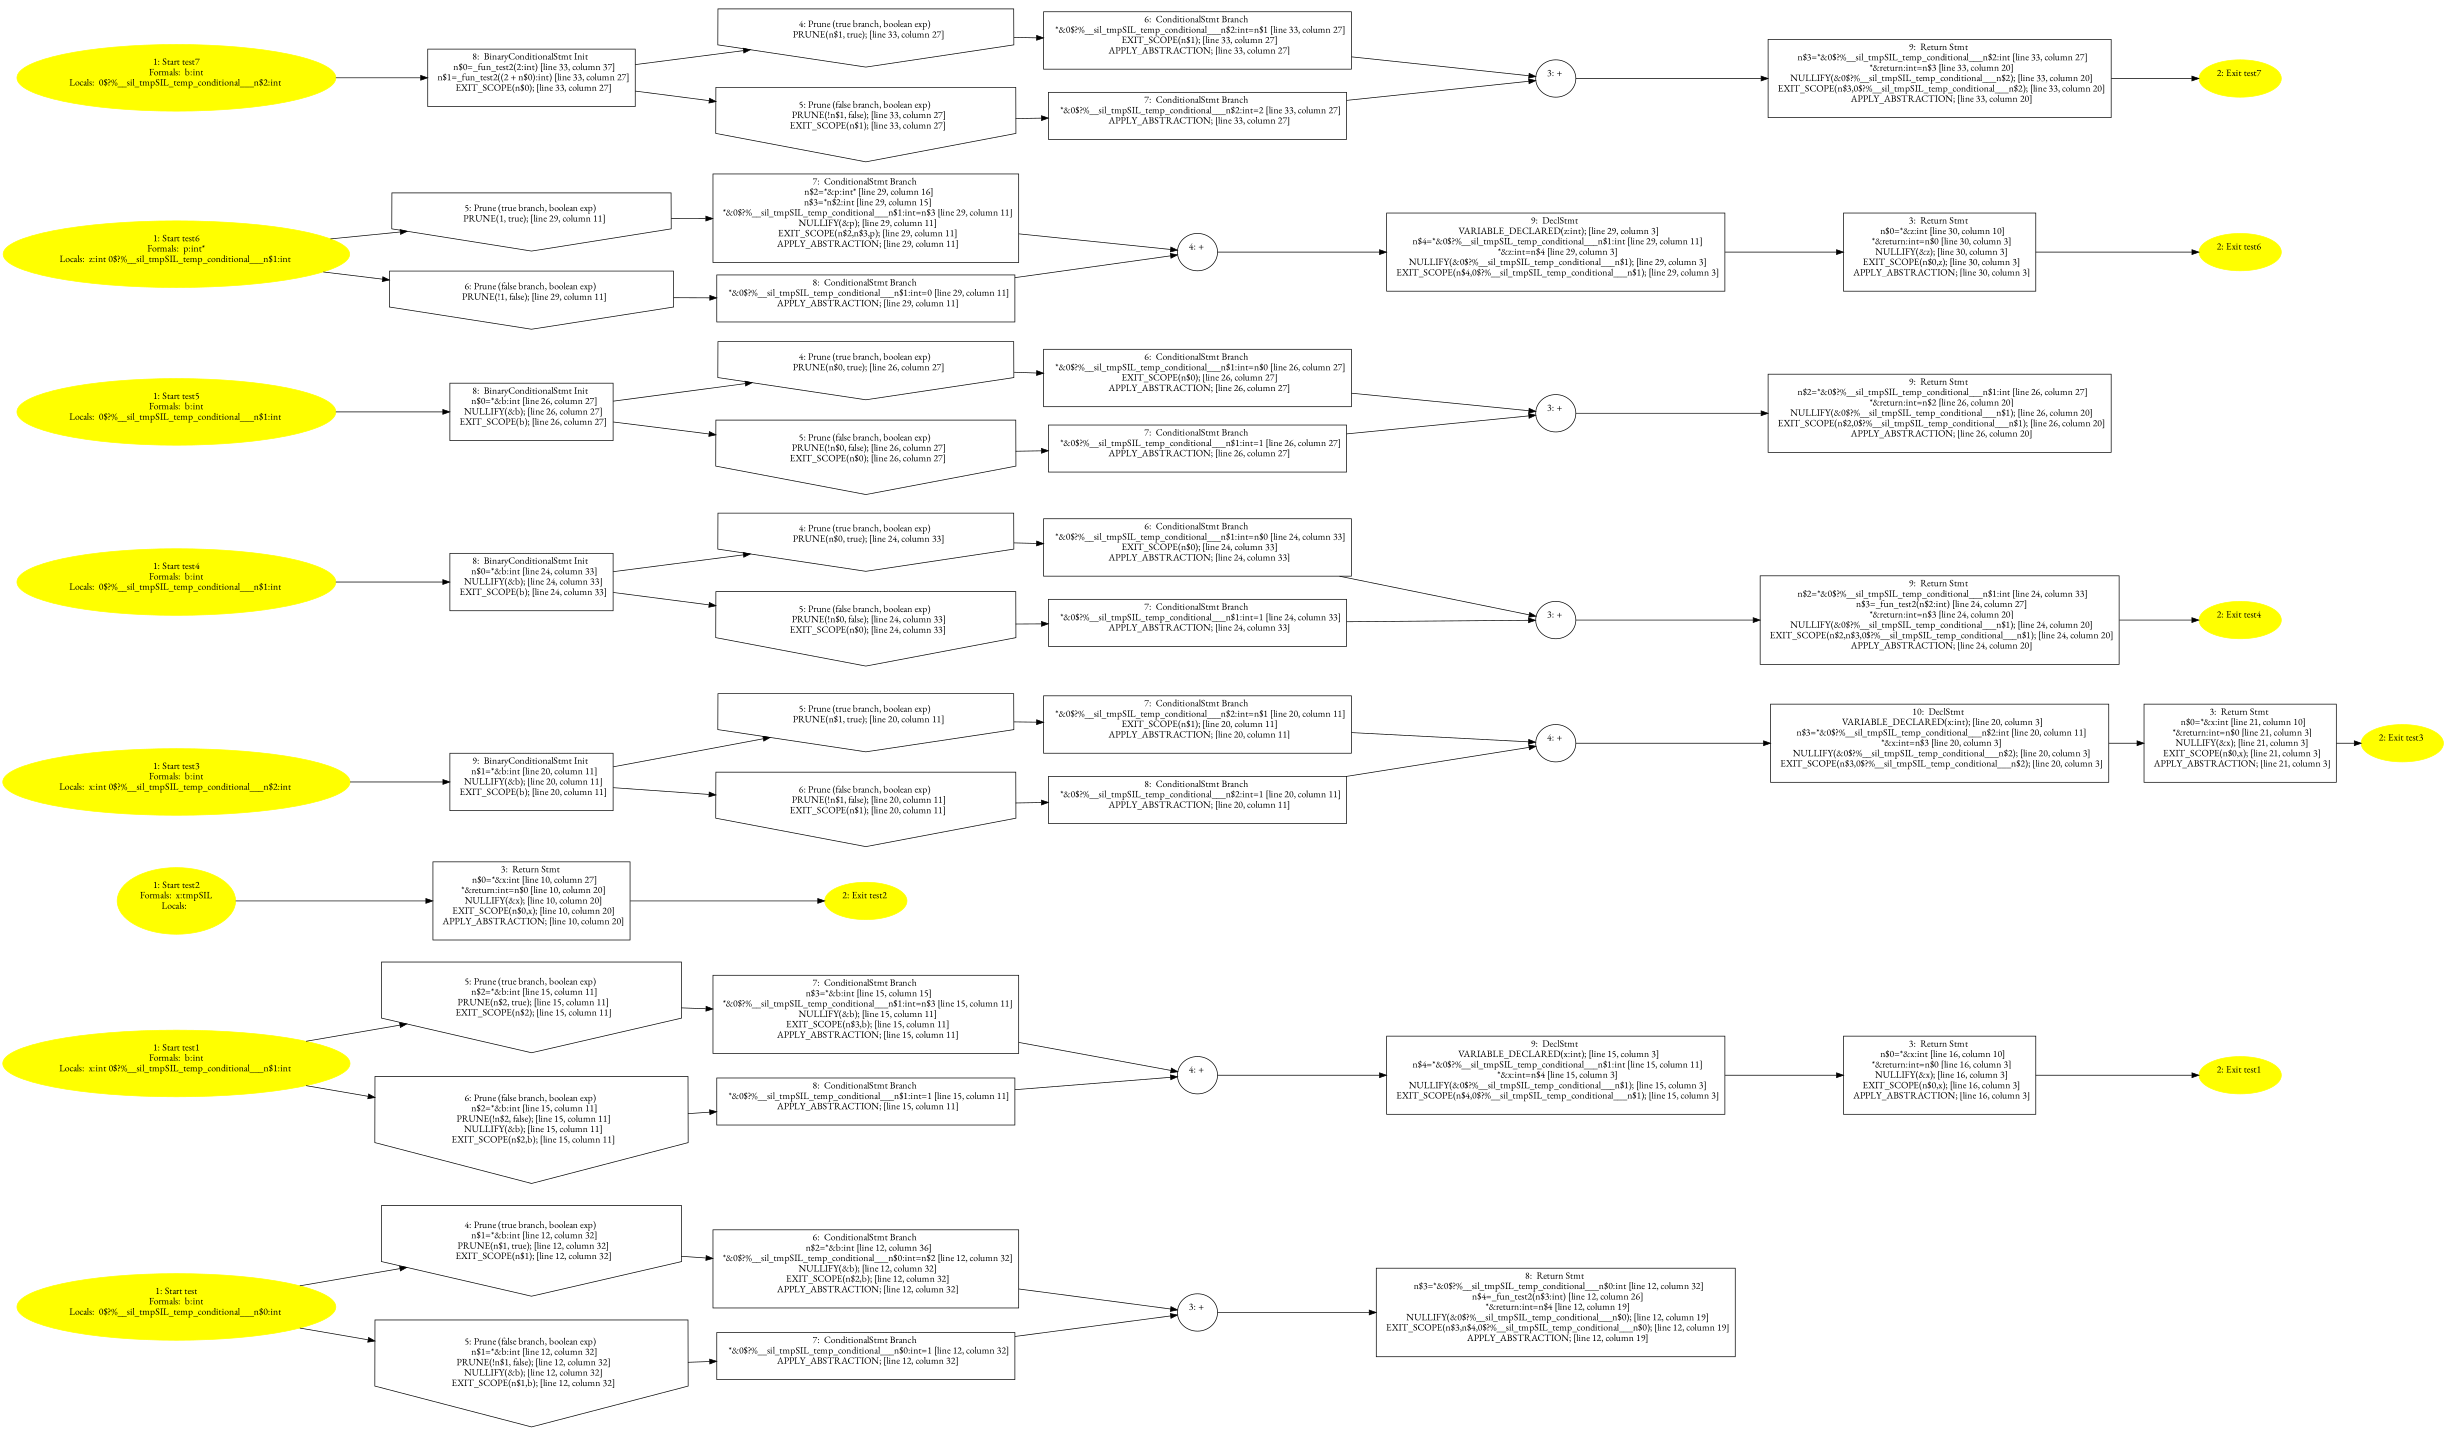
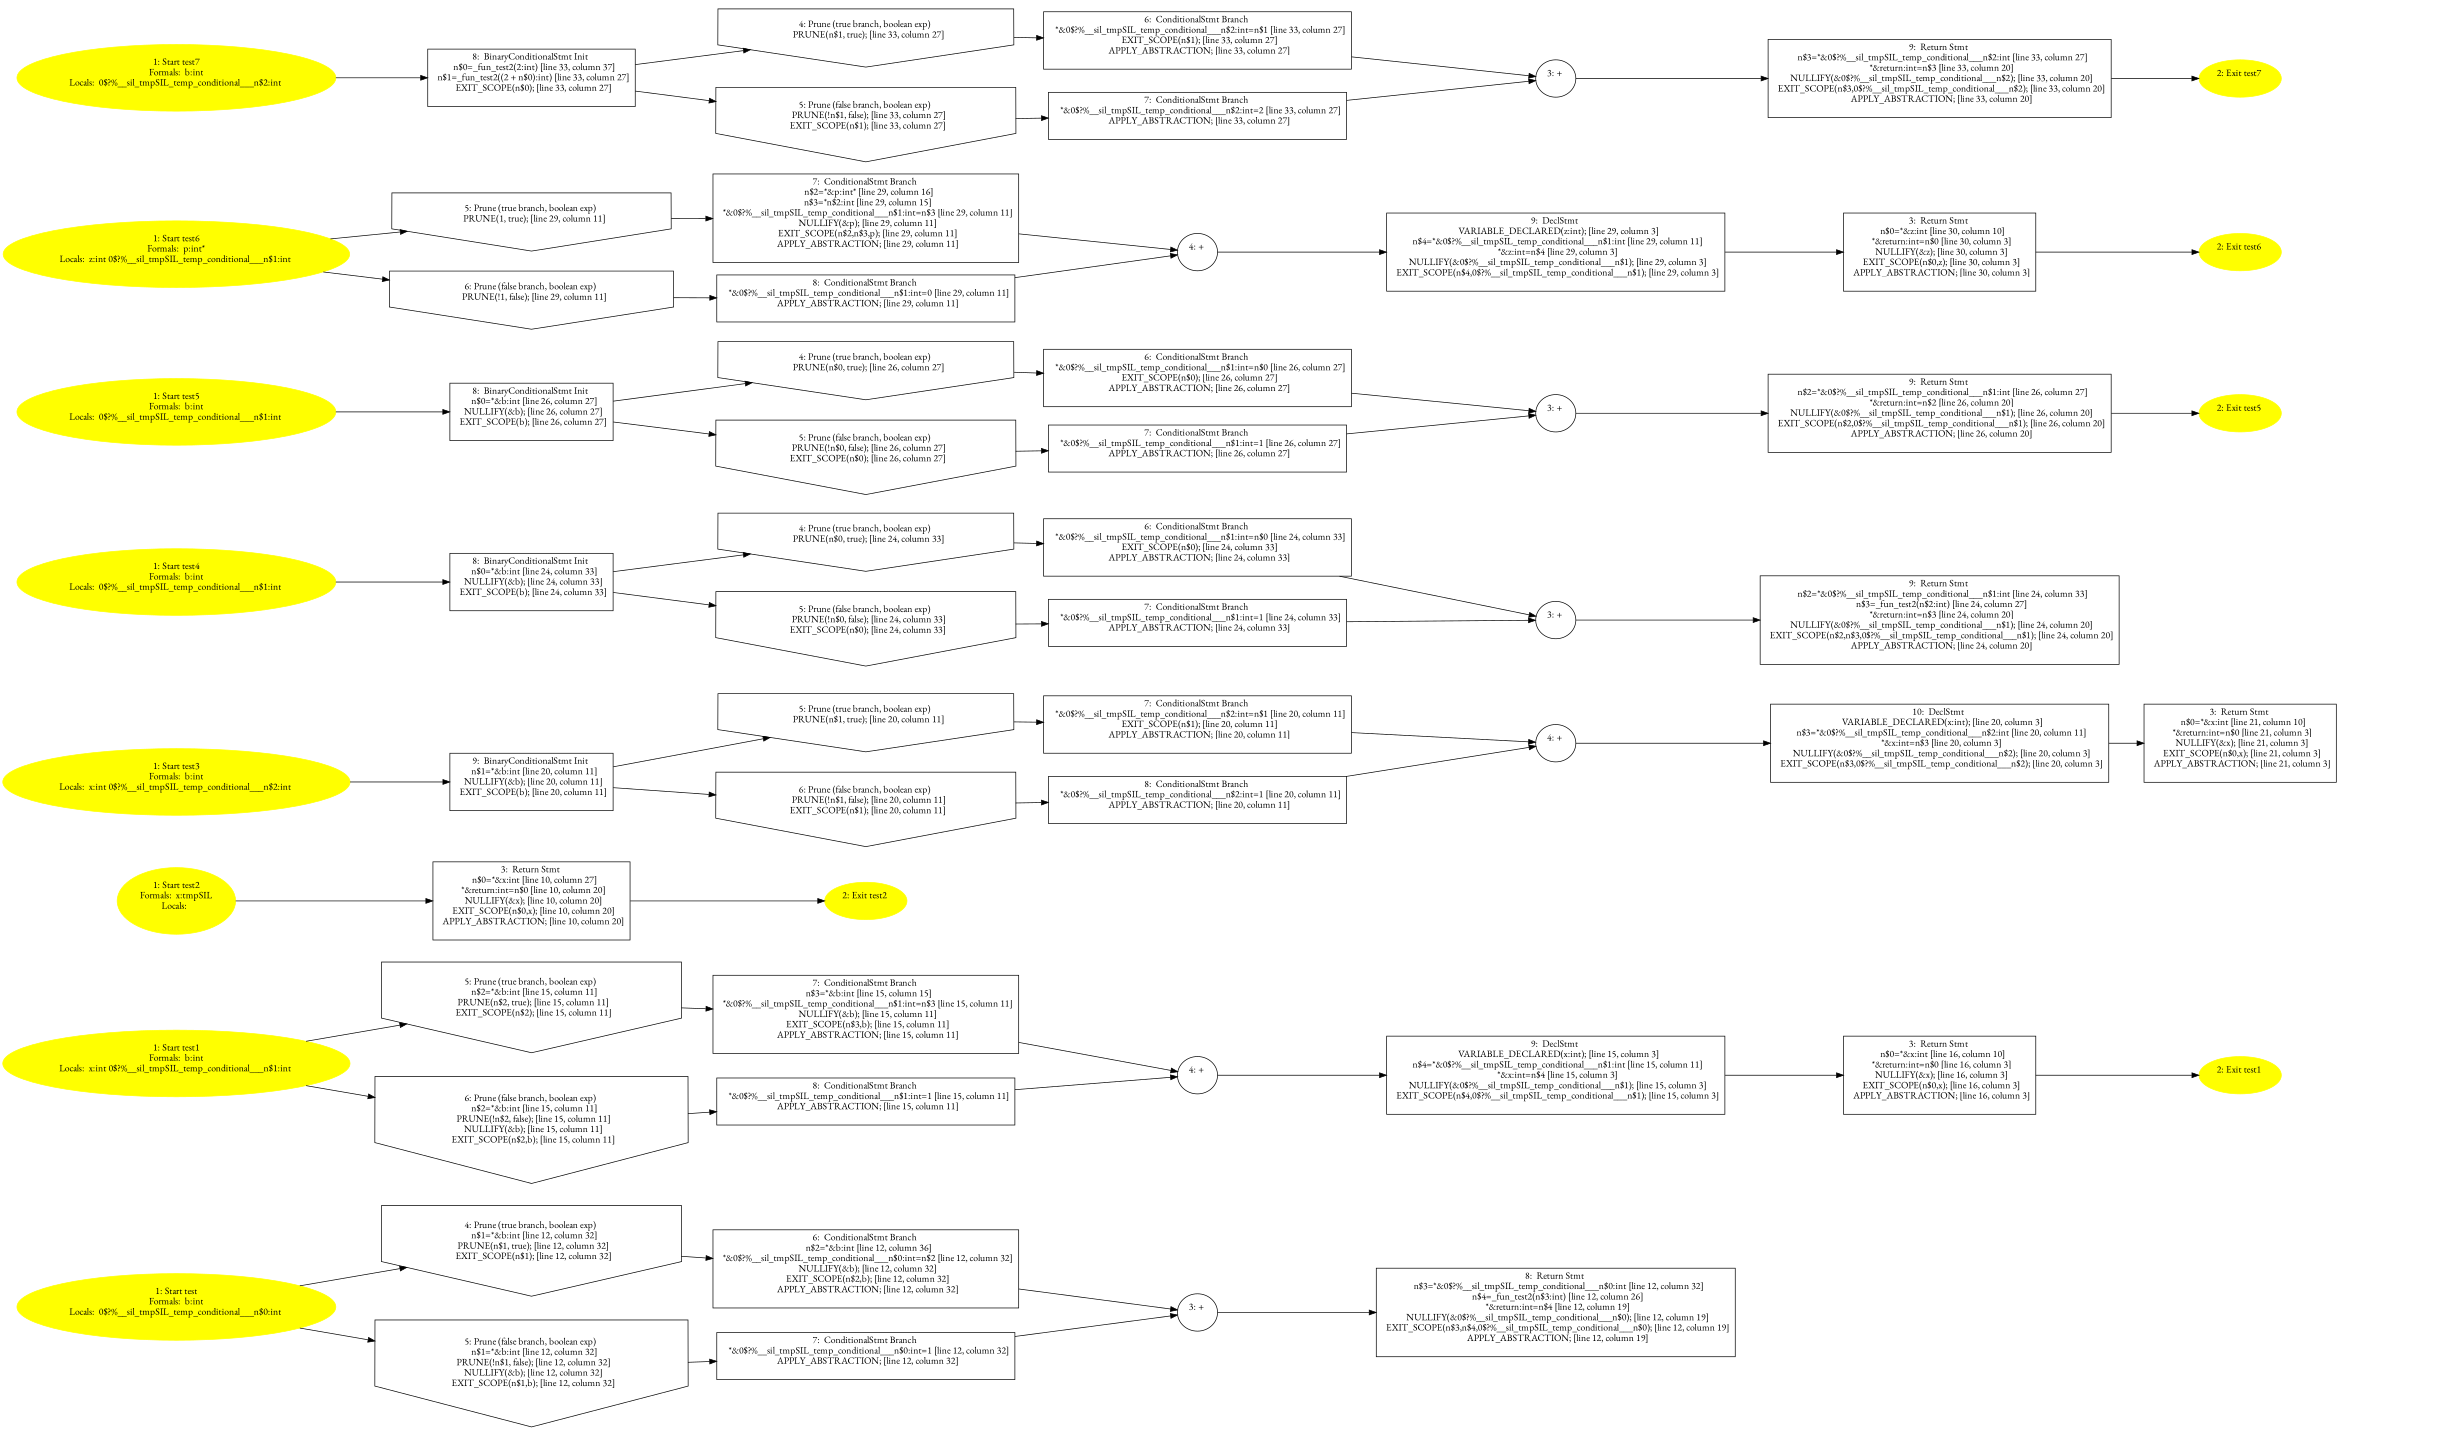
none -> (2240, 413)
(2240, 620) -> none
(2402, 743) -> none
